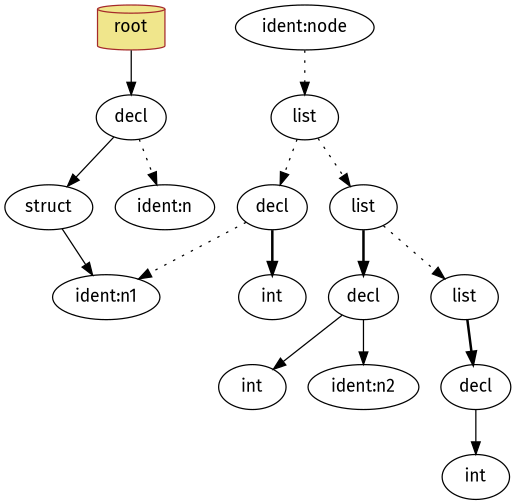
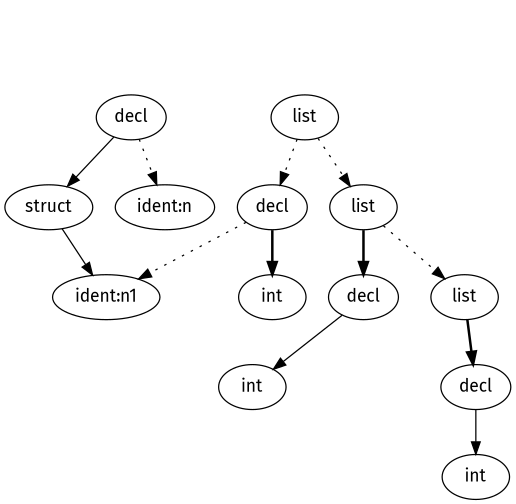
(131, 27) -> none
(305, 27) -> none
(363, 387) -> none
